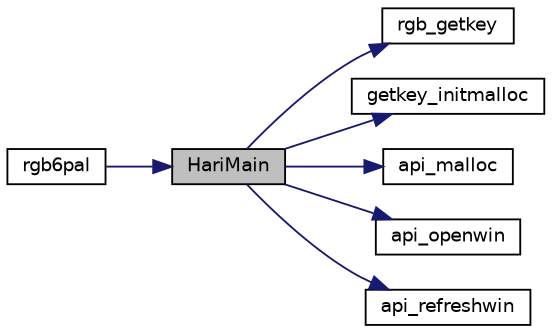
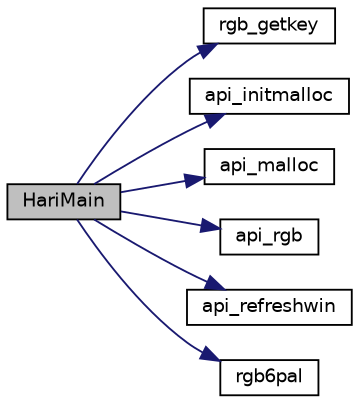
(448, 96) -> (269, 96)
(129, 167) -> (133, 293)
(448, 237) -> (269, 237)
